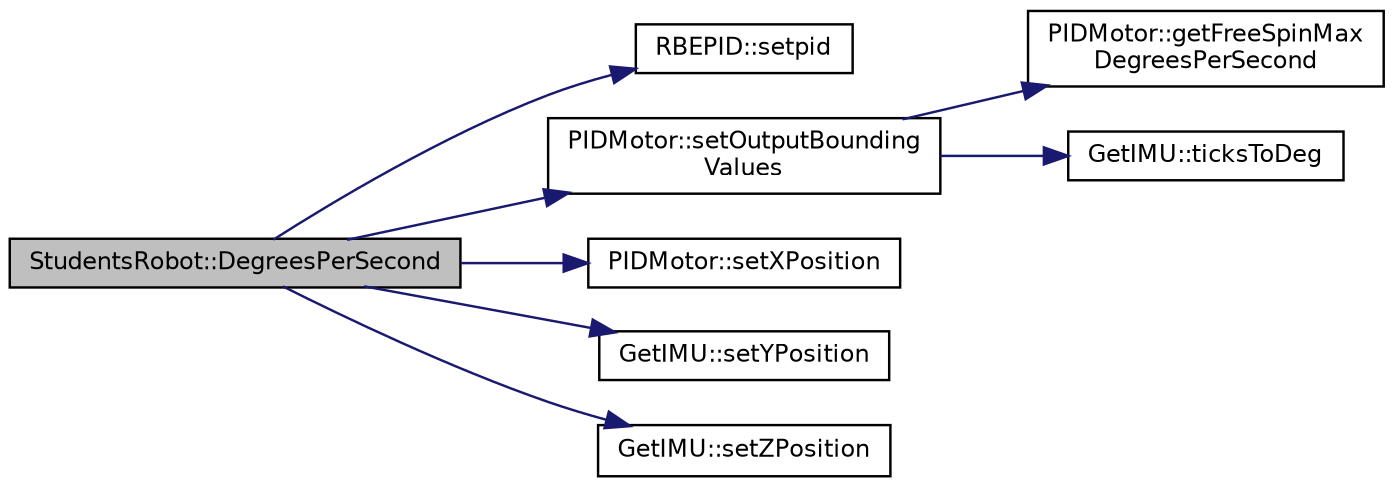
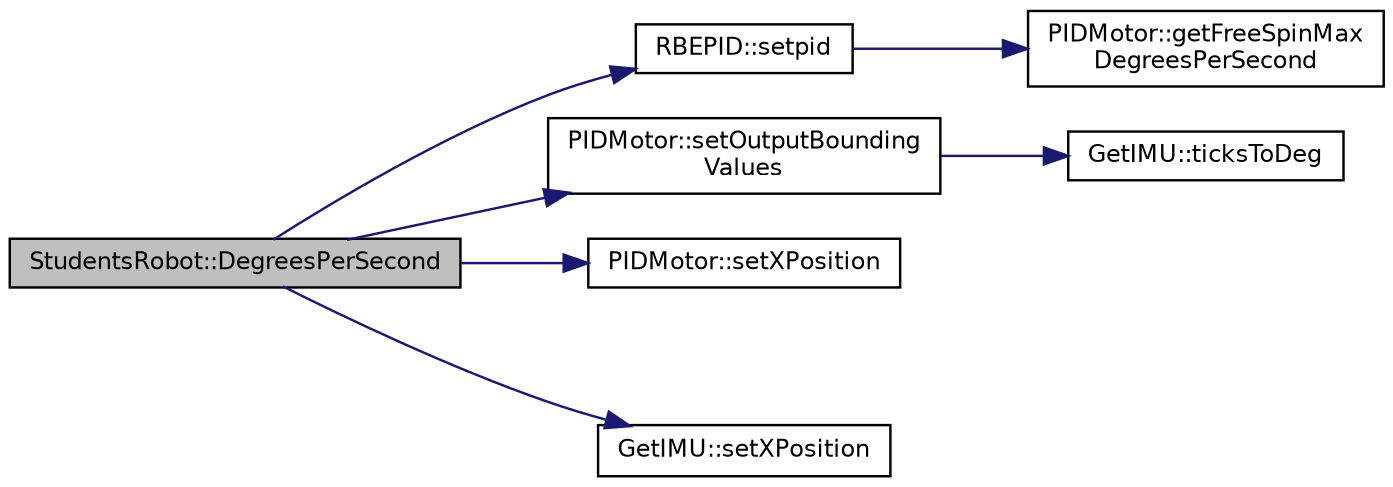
(963, 105) -> (928, 49)
(744, 356) -> none
(744, 451) -> (744, 451)
